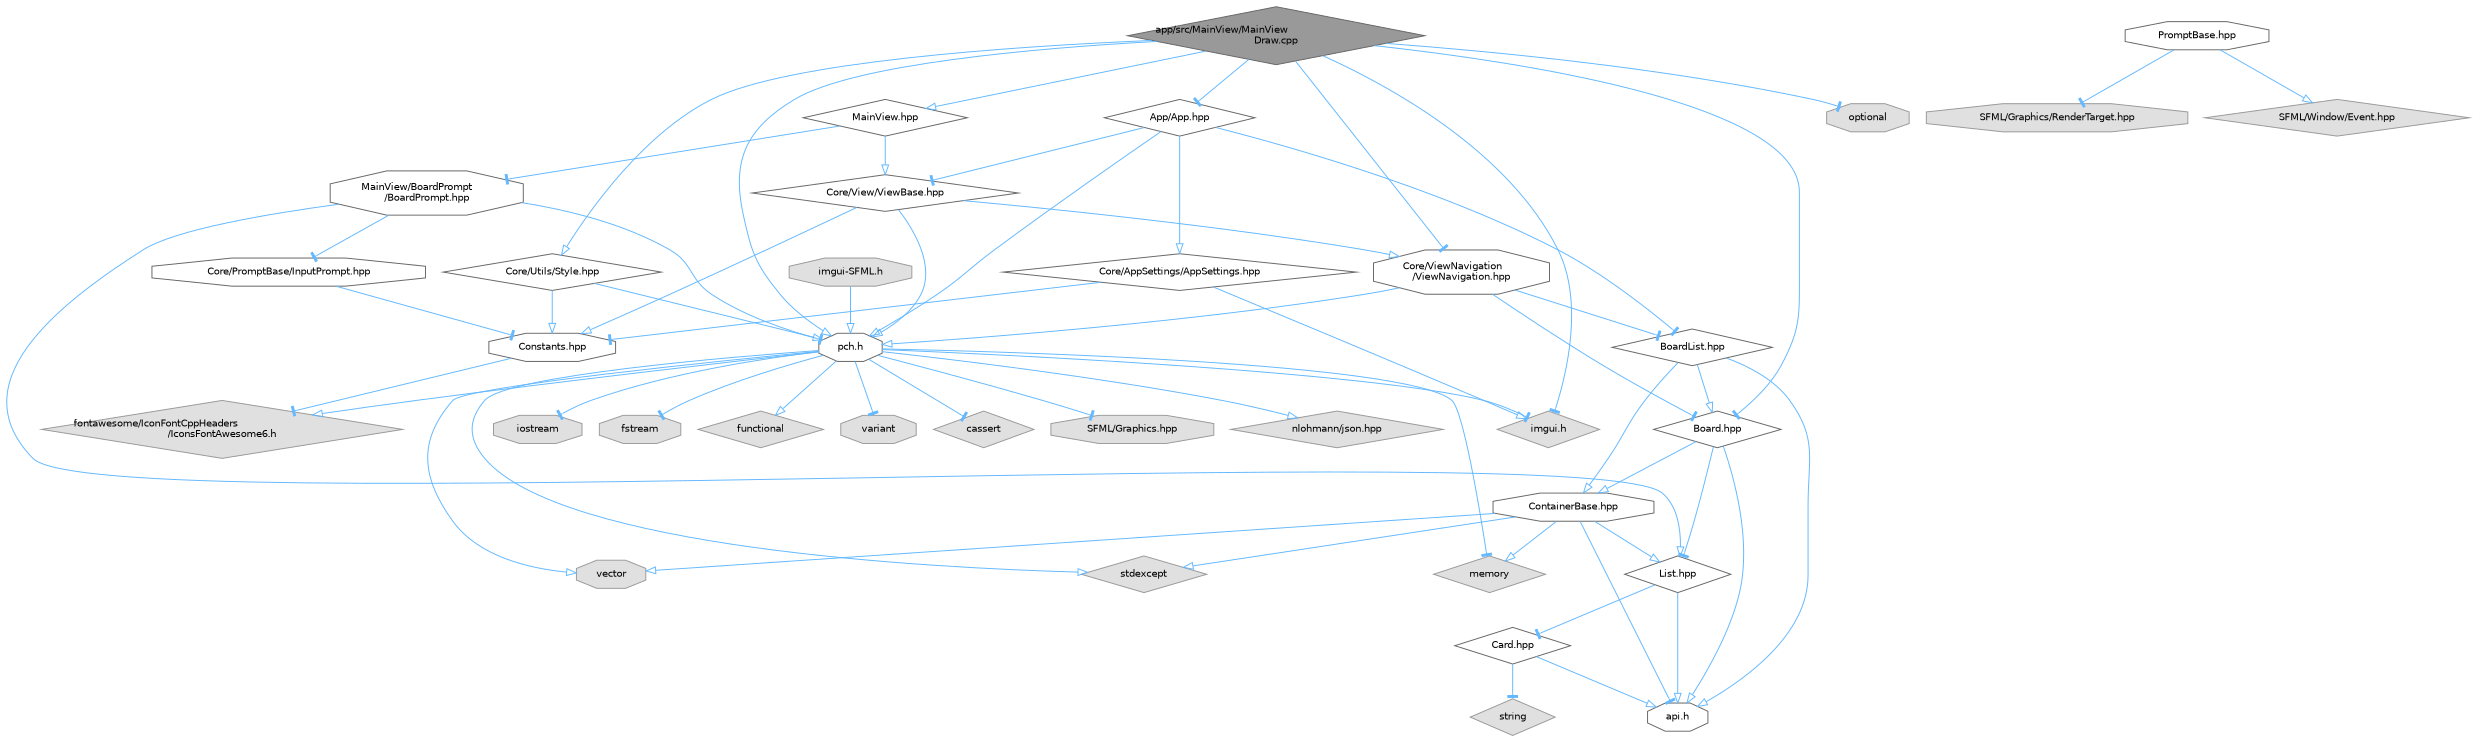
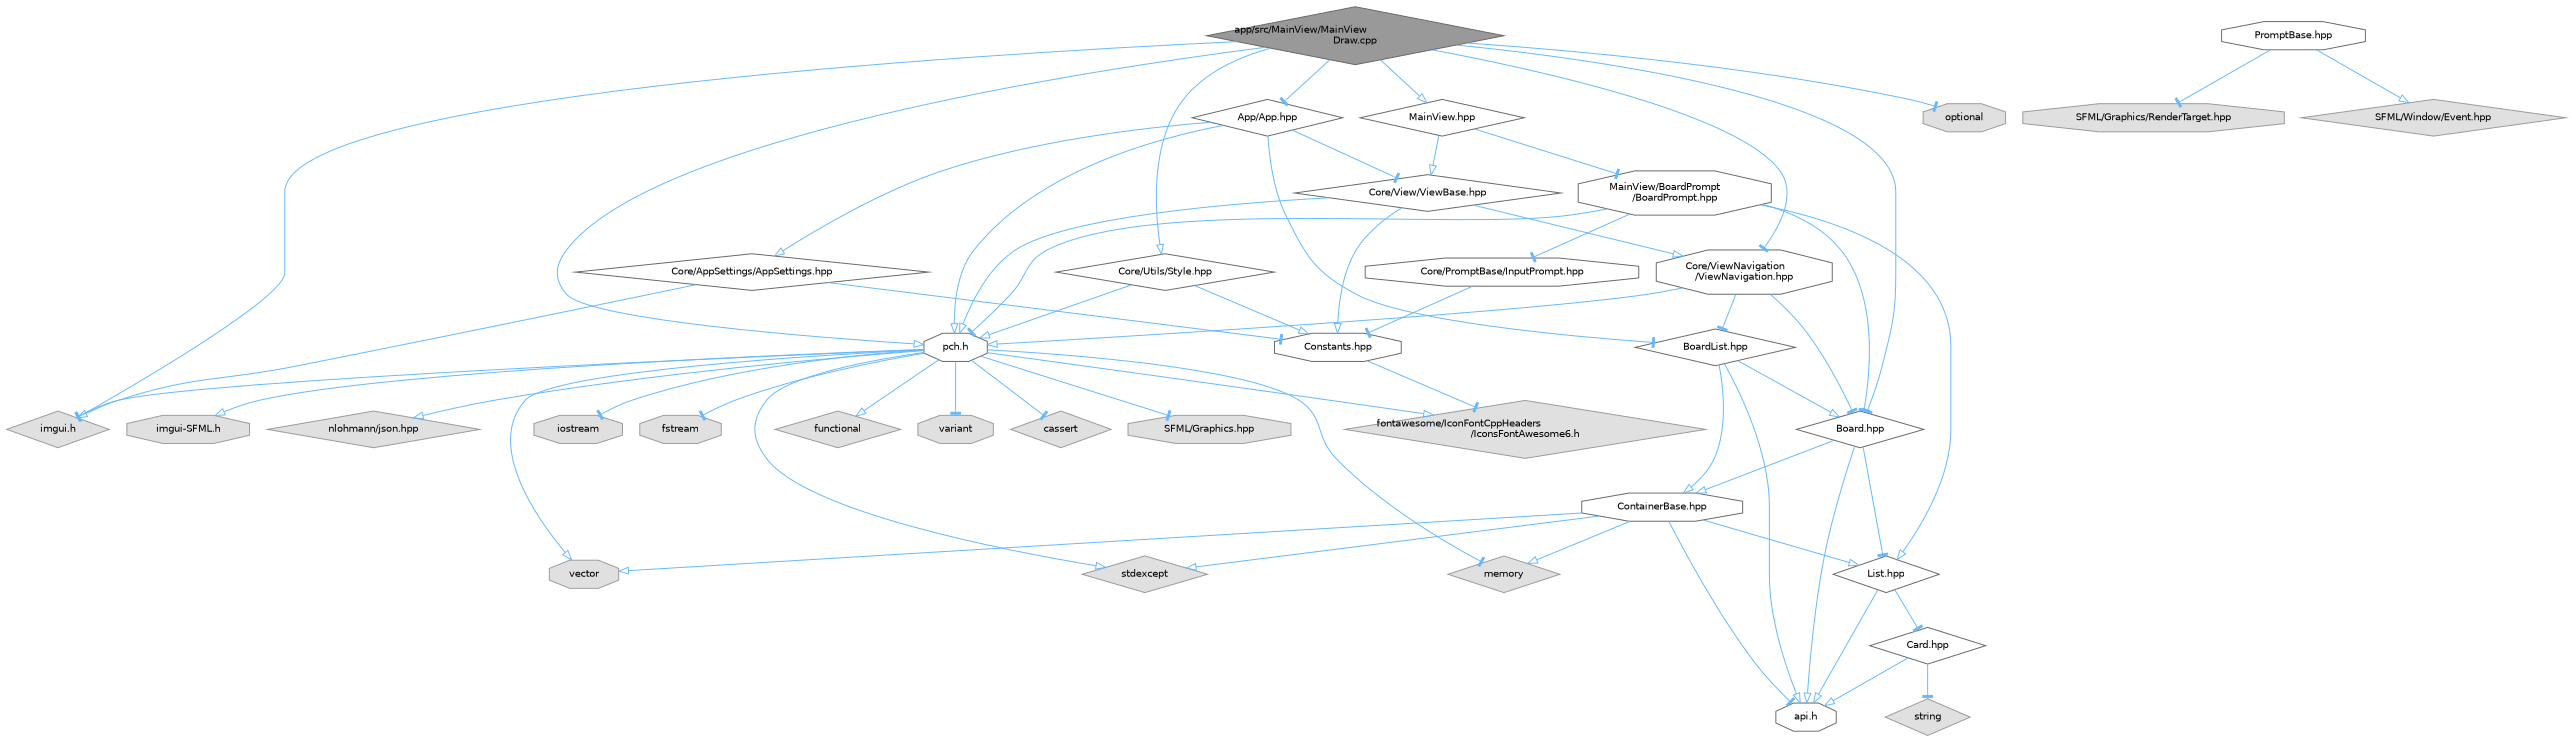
none -> (1858, 281)
(851, 305) -> (572, 367)
